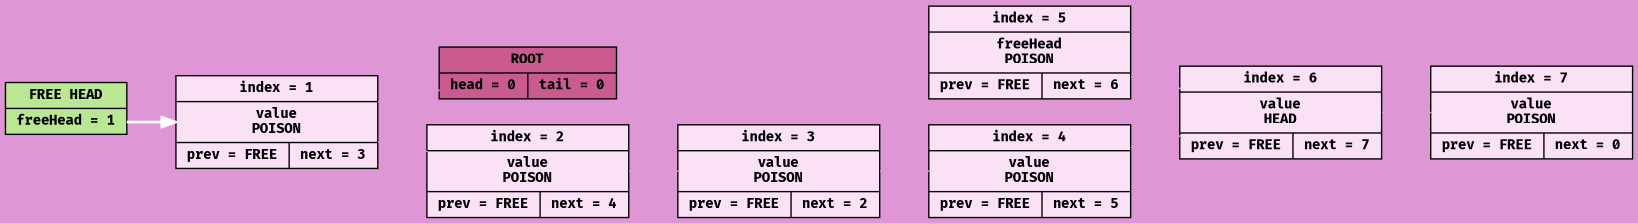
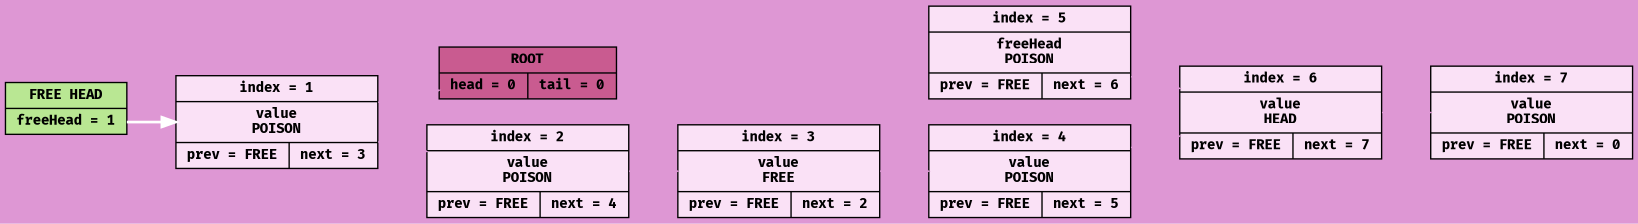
(779, 178) -> (779, 178)
